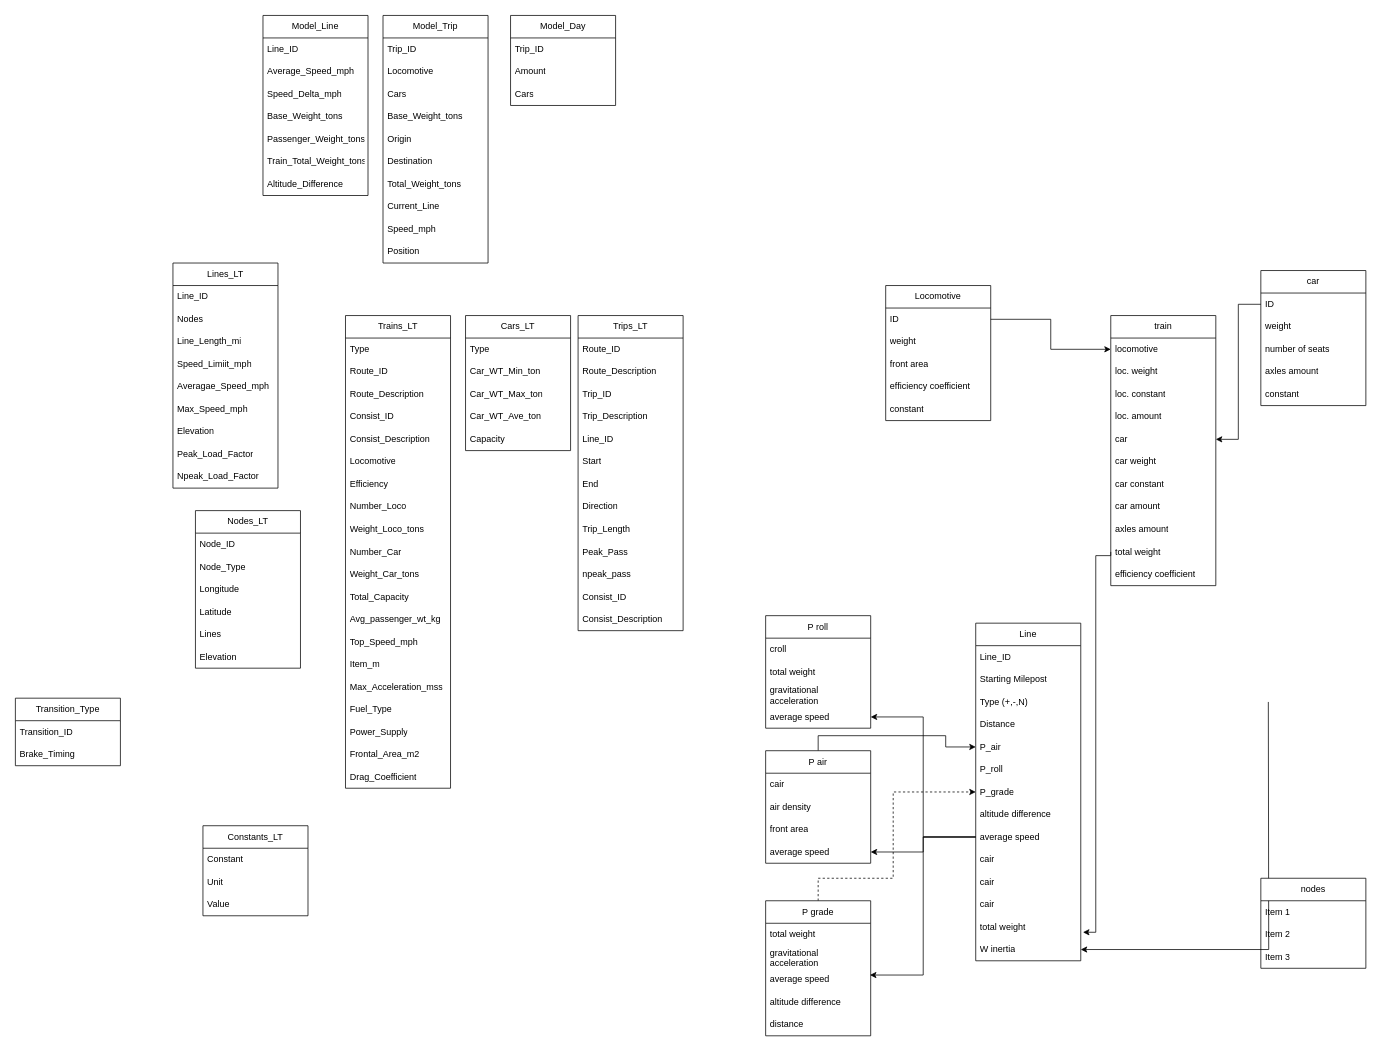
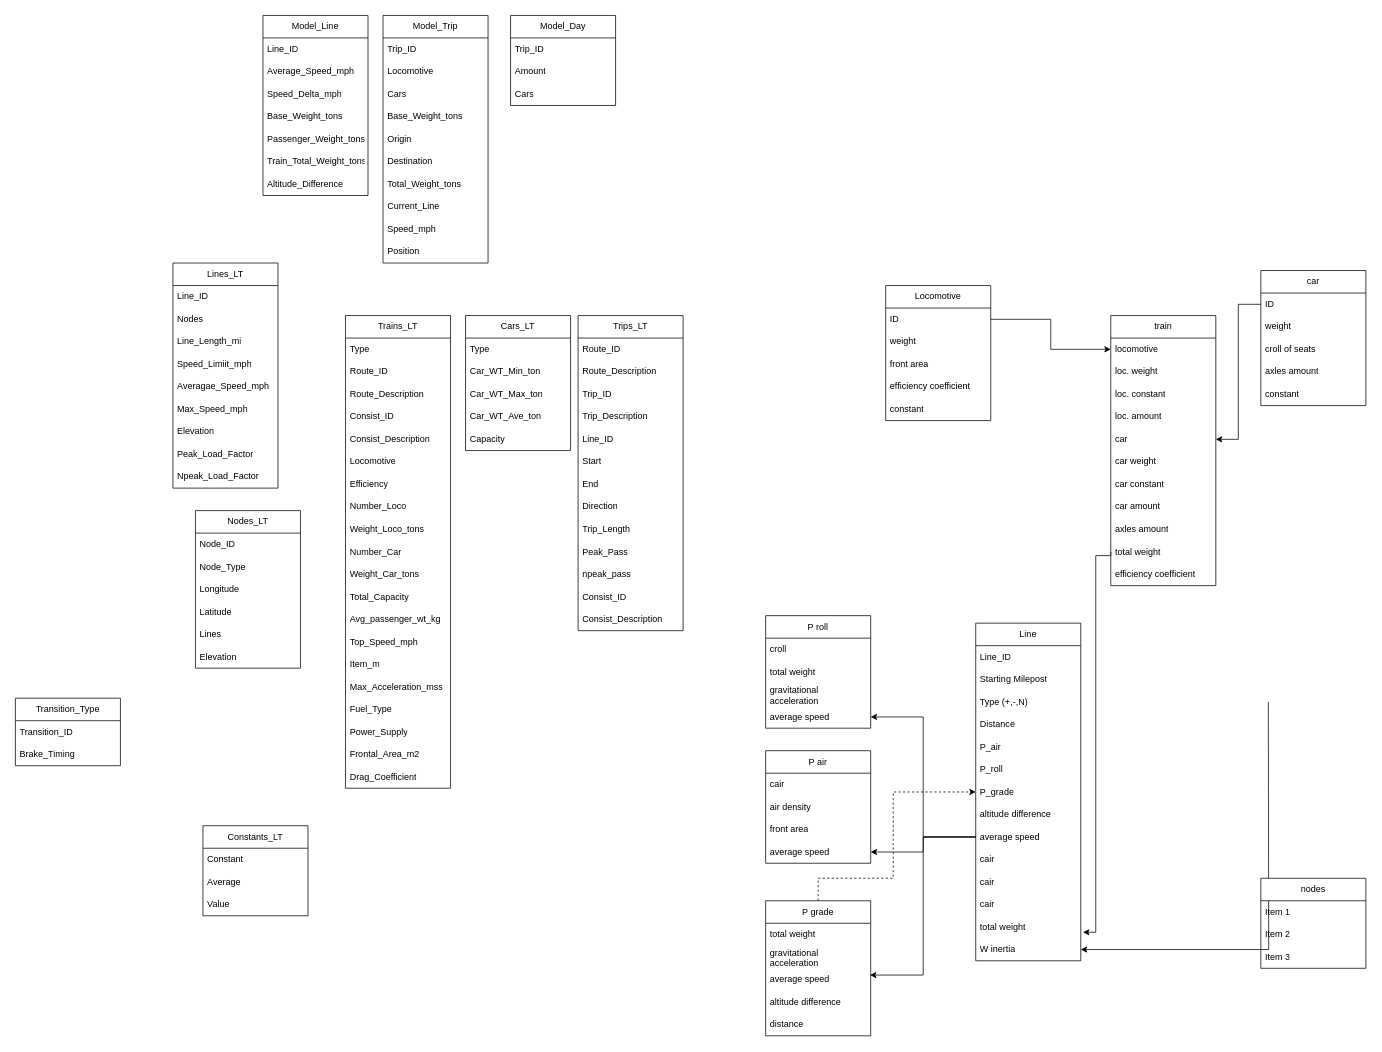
(1300, 349) -> (1295, 349)
(886, 735) -> none
(216, 882) -> (225, 882)
